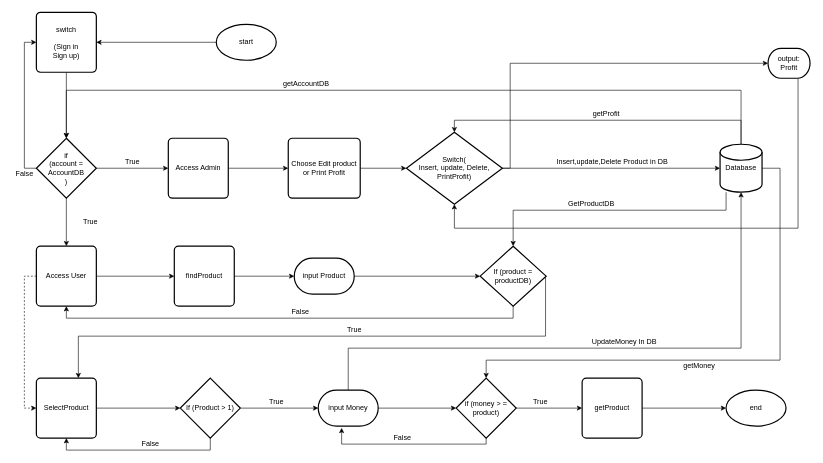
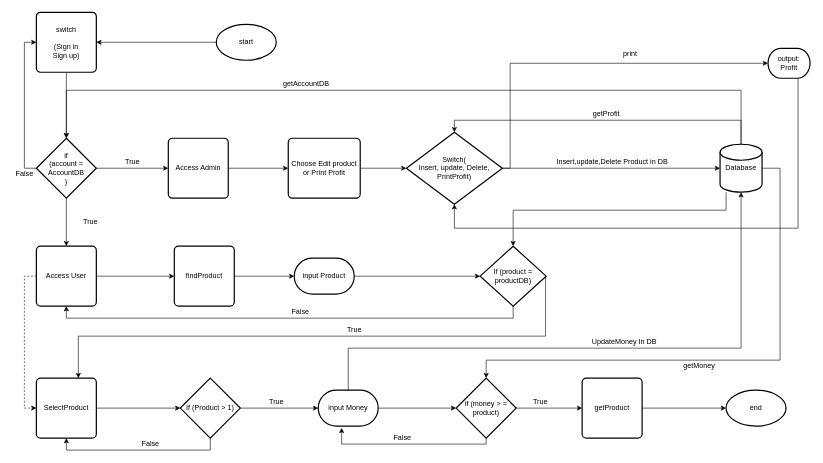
none -> (630, 54)
(591, 204) -> none
